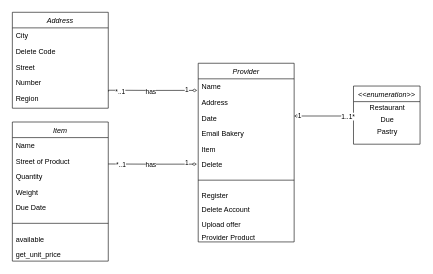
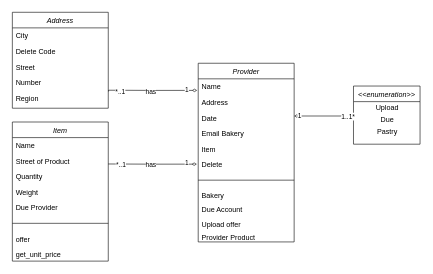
(388, 108) -> (388, 108)
(217, 196) -> (214, 196)
(31, 208) -> (38, 208)
(228, 209) -> (223, 209)
(31, 239) -> (26, 239)
